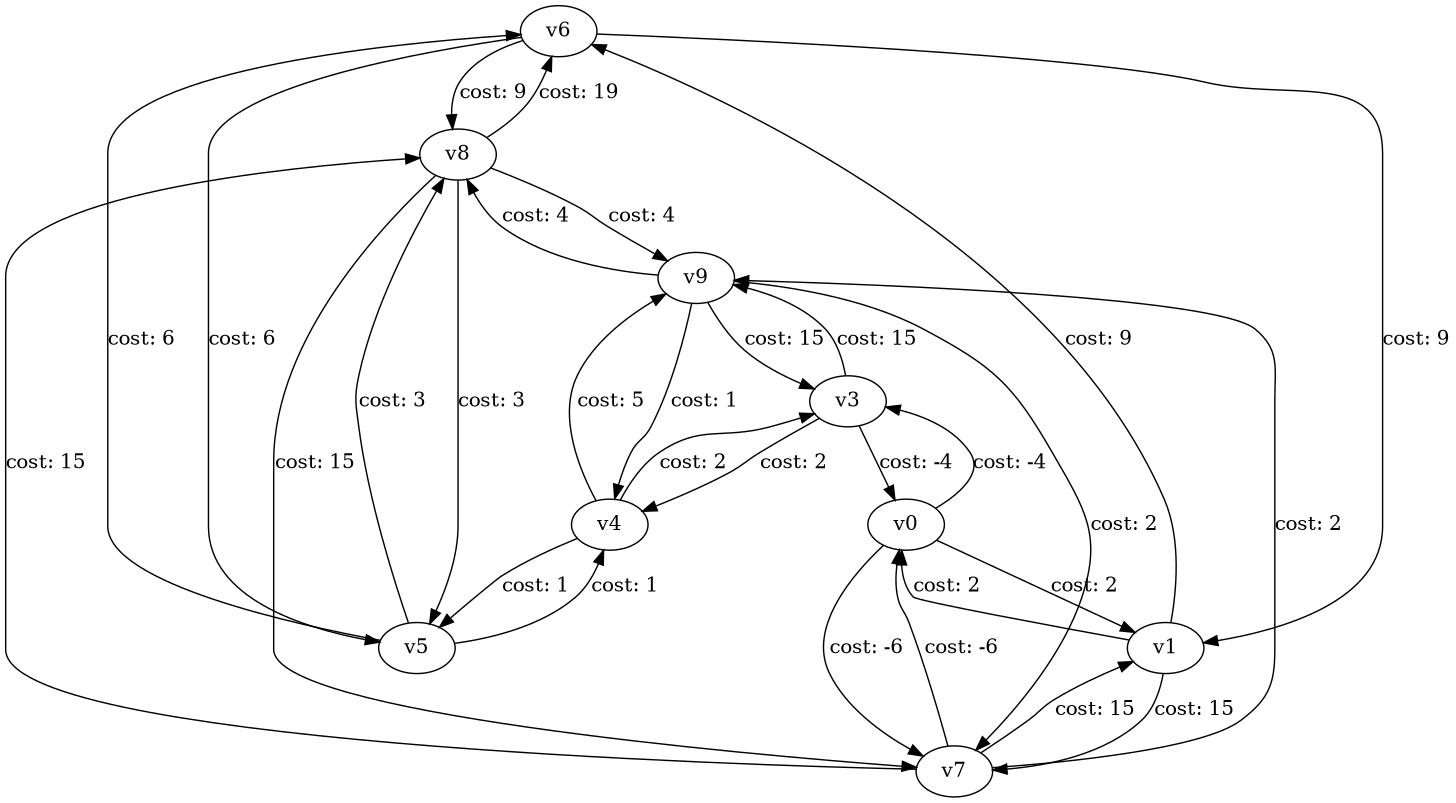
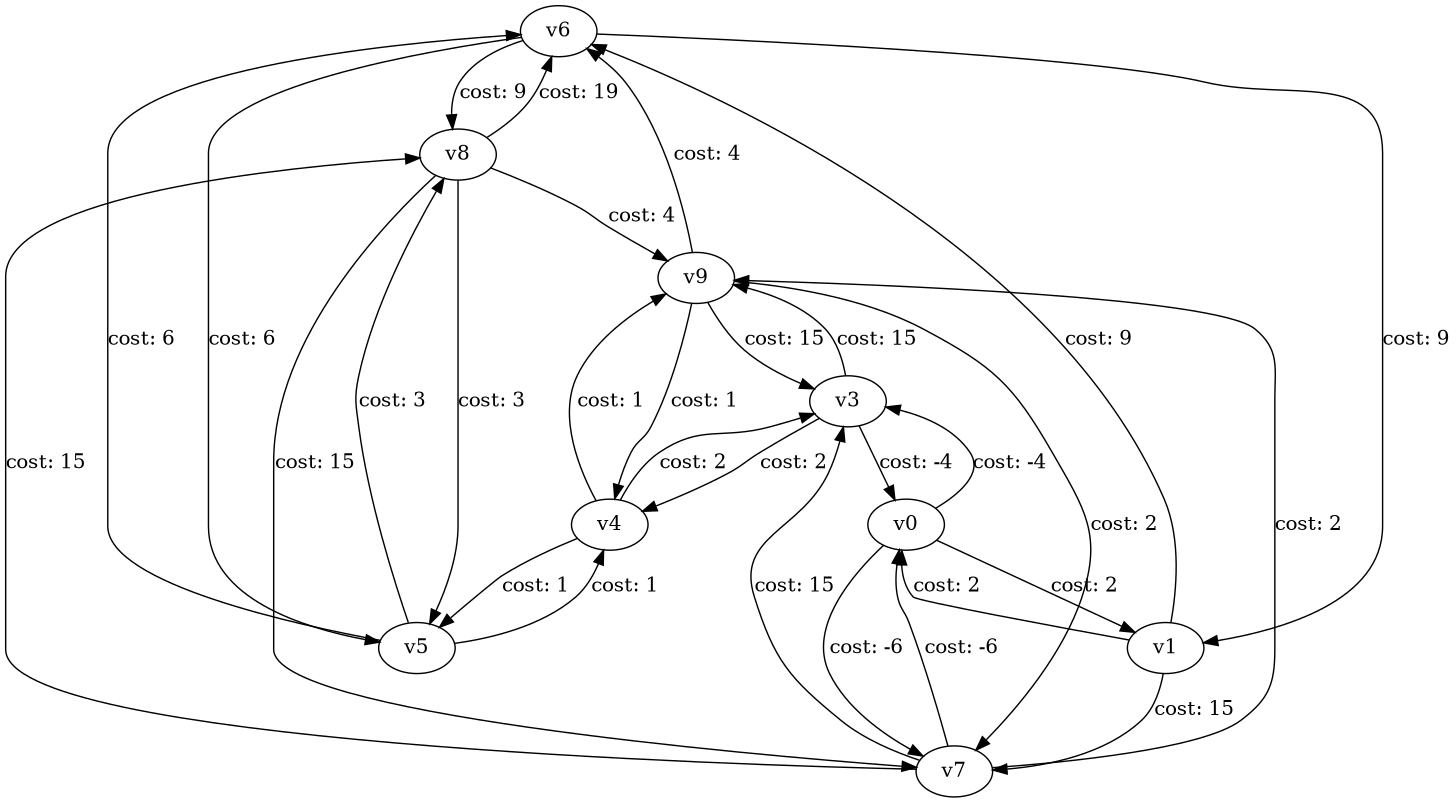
(555, 254) -> (661, 146)
(611, 401) -> (611, 401)
(1047, 704) -> (764, 623)
